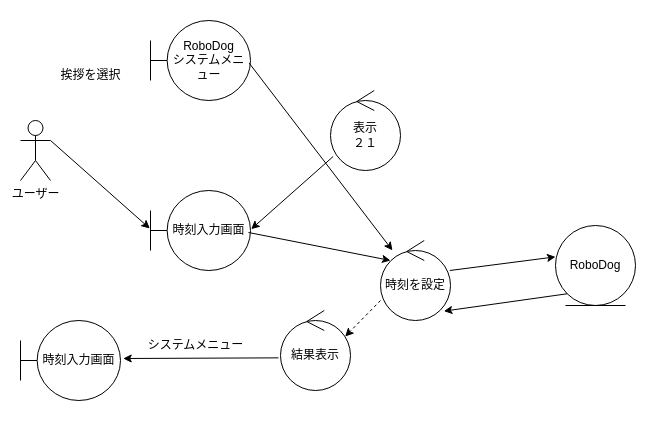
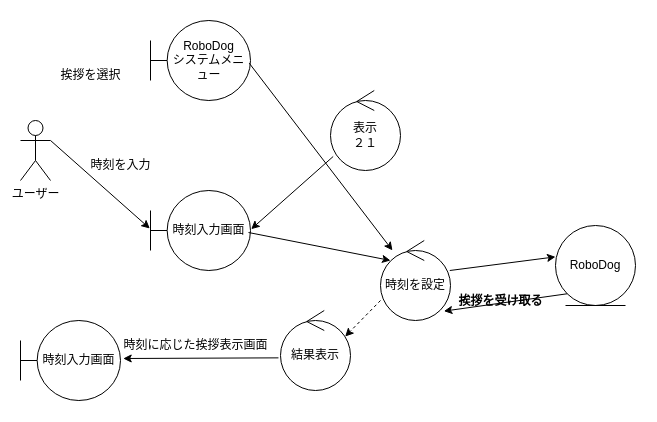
none -> (121, 166)
none -> (501, 294)
(196, 346) -> (196, 346)
